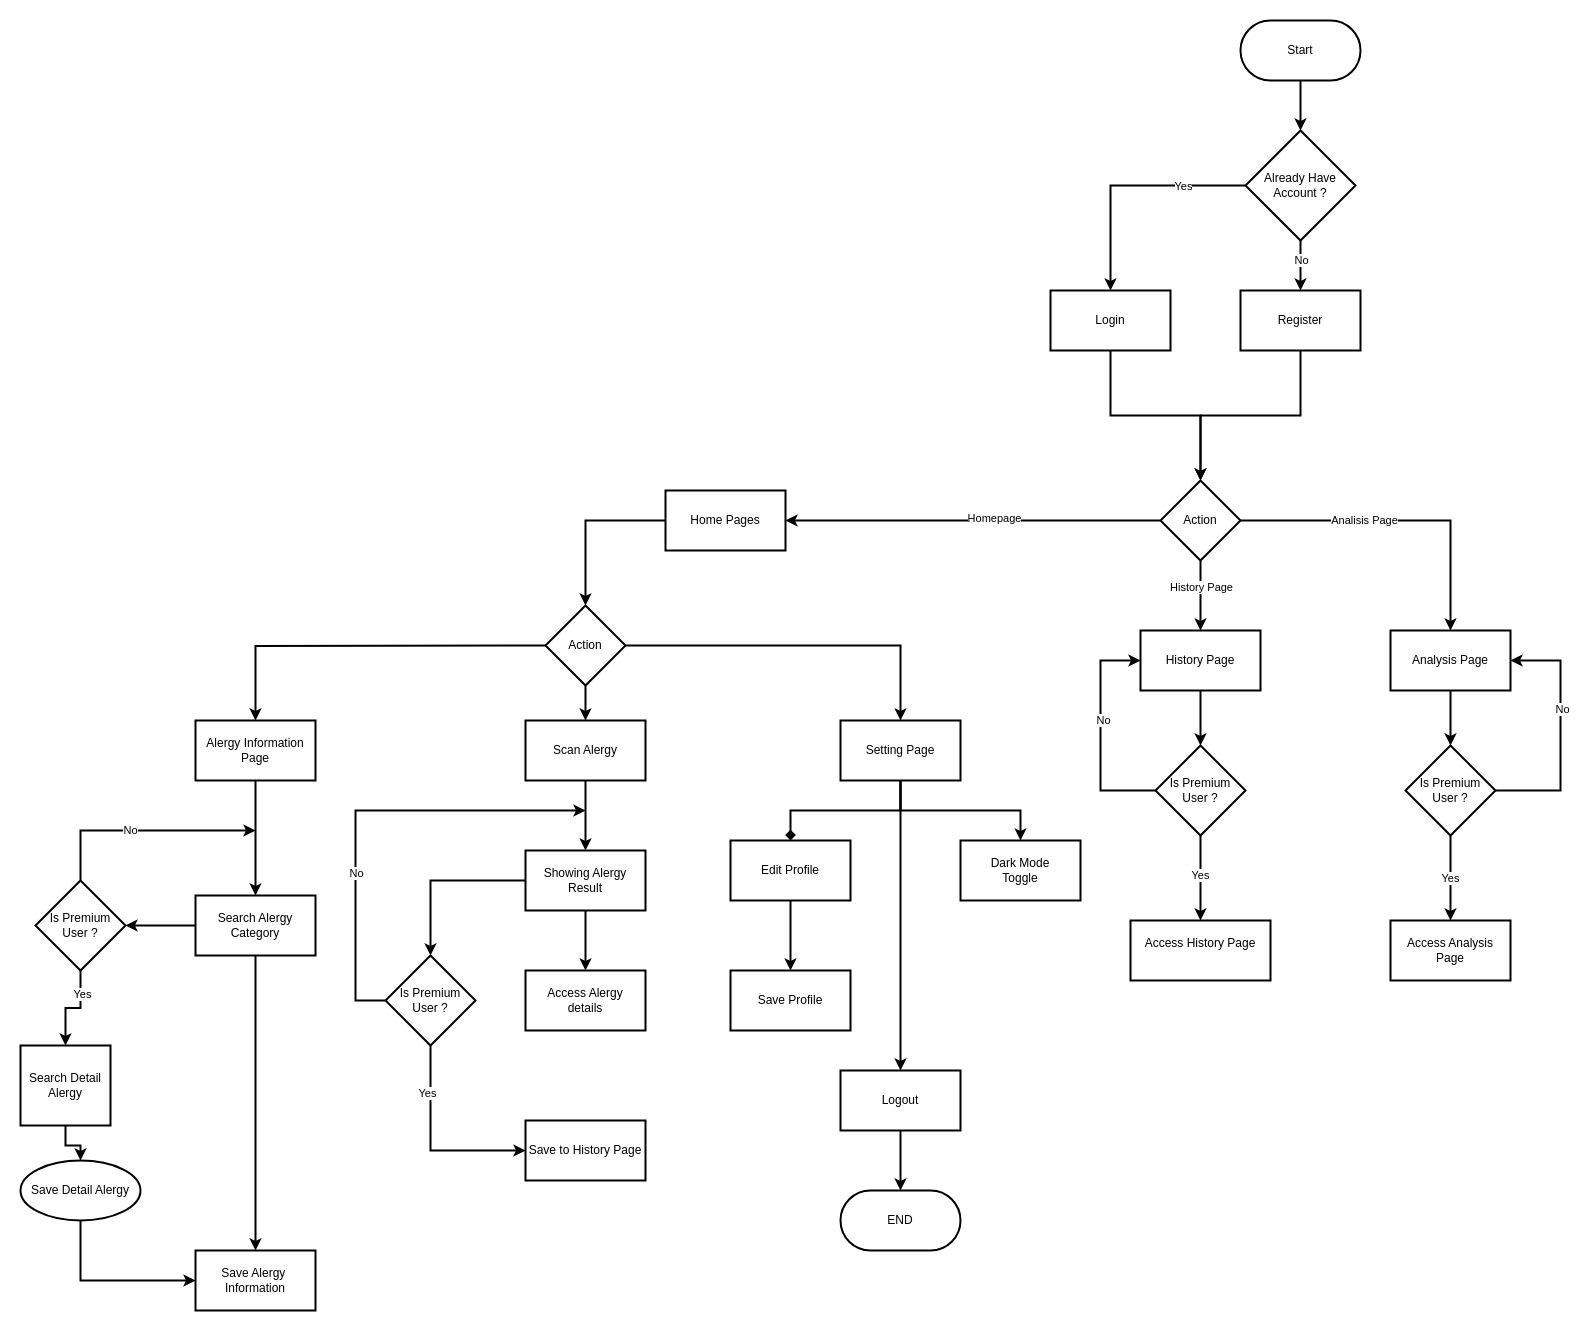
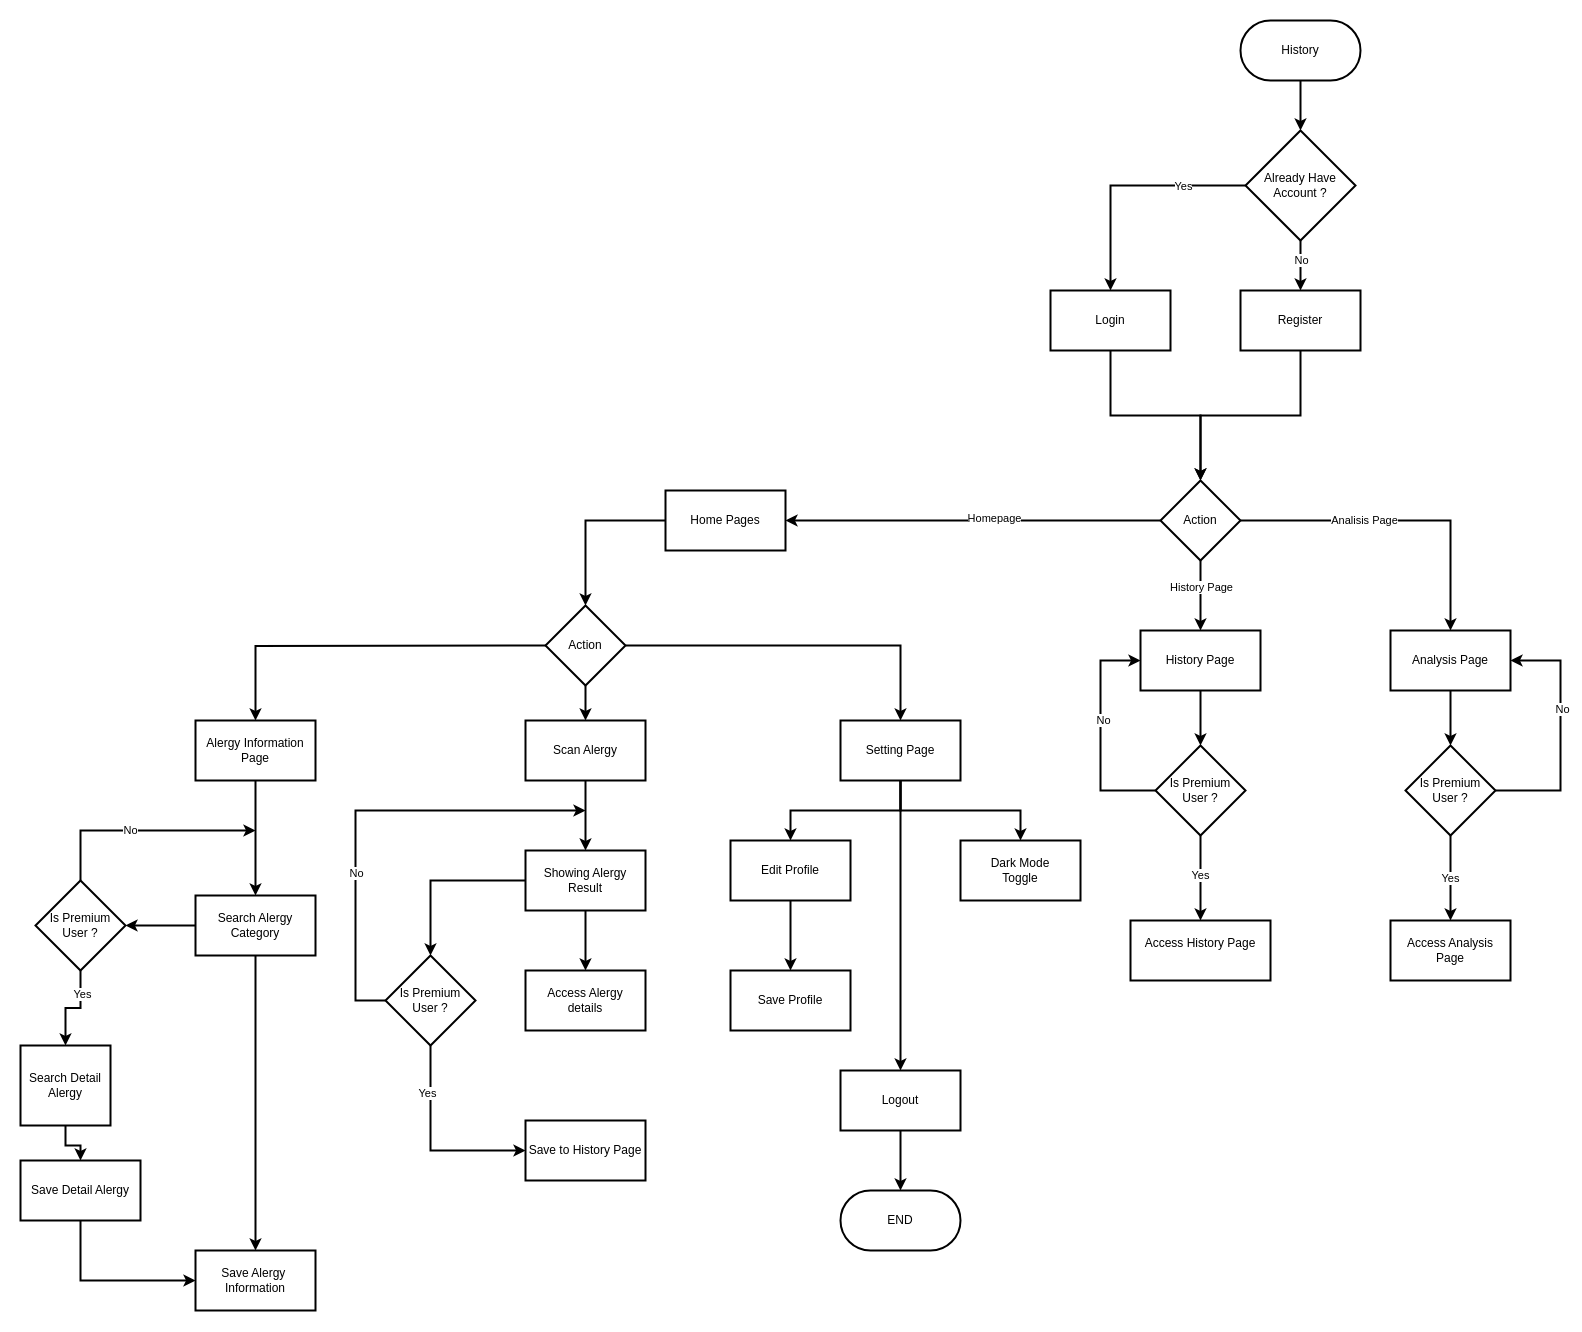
(1301, 51) -> (1301, 51)
(791, 829) -> (791, 830)
(81, 1191) -> (81, 1191)
